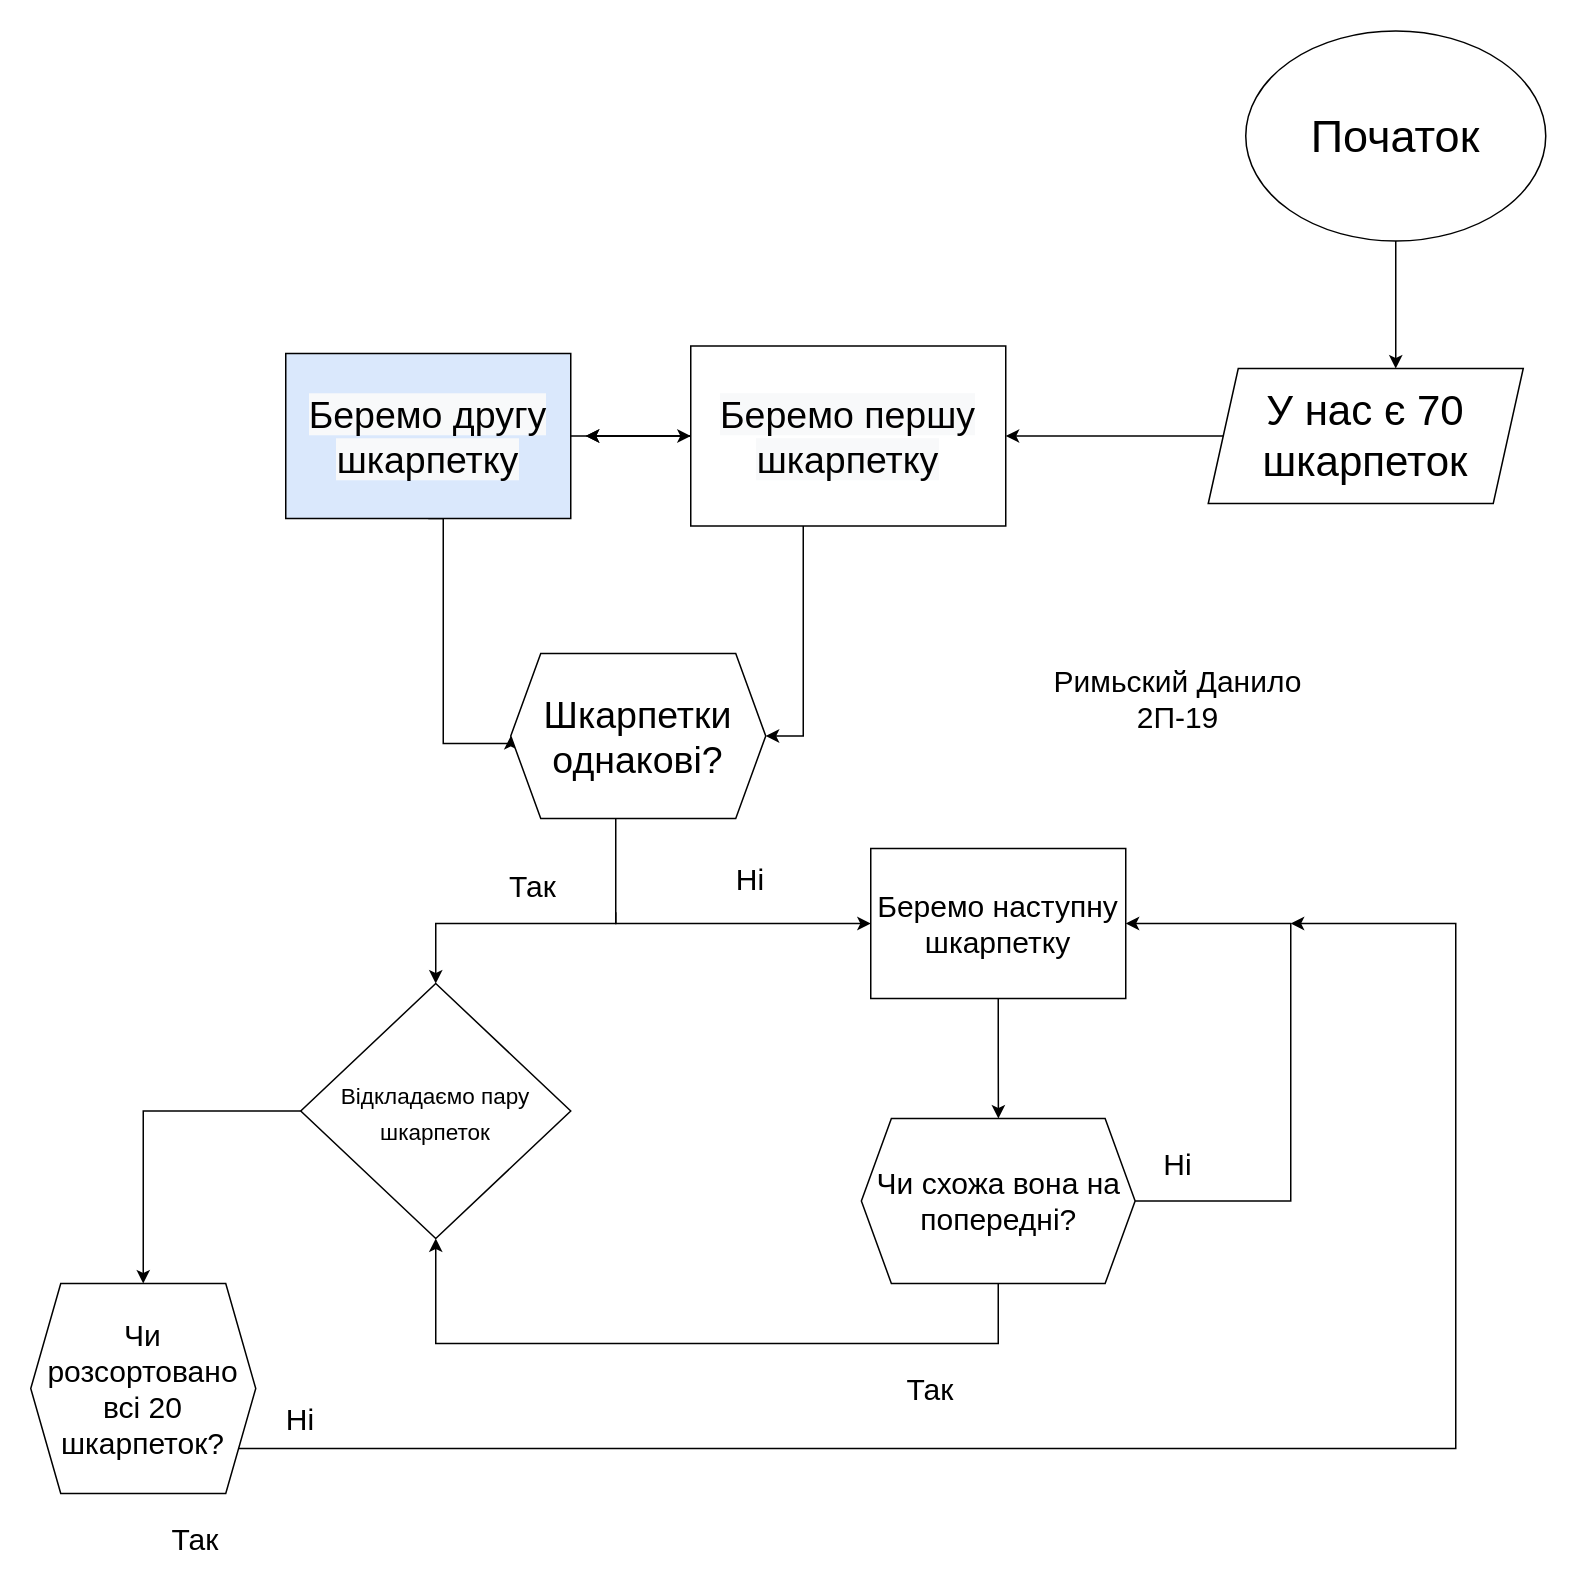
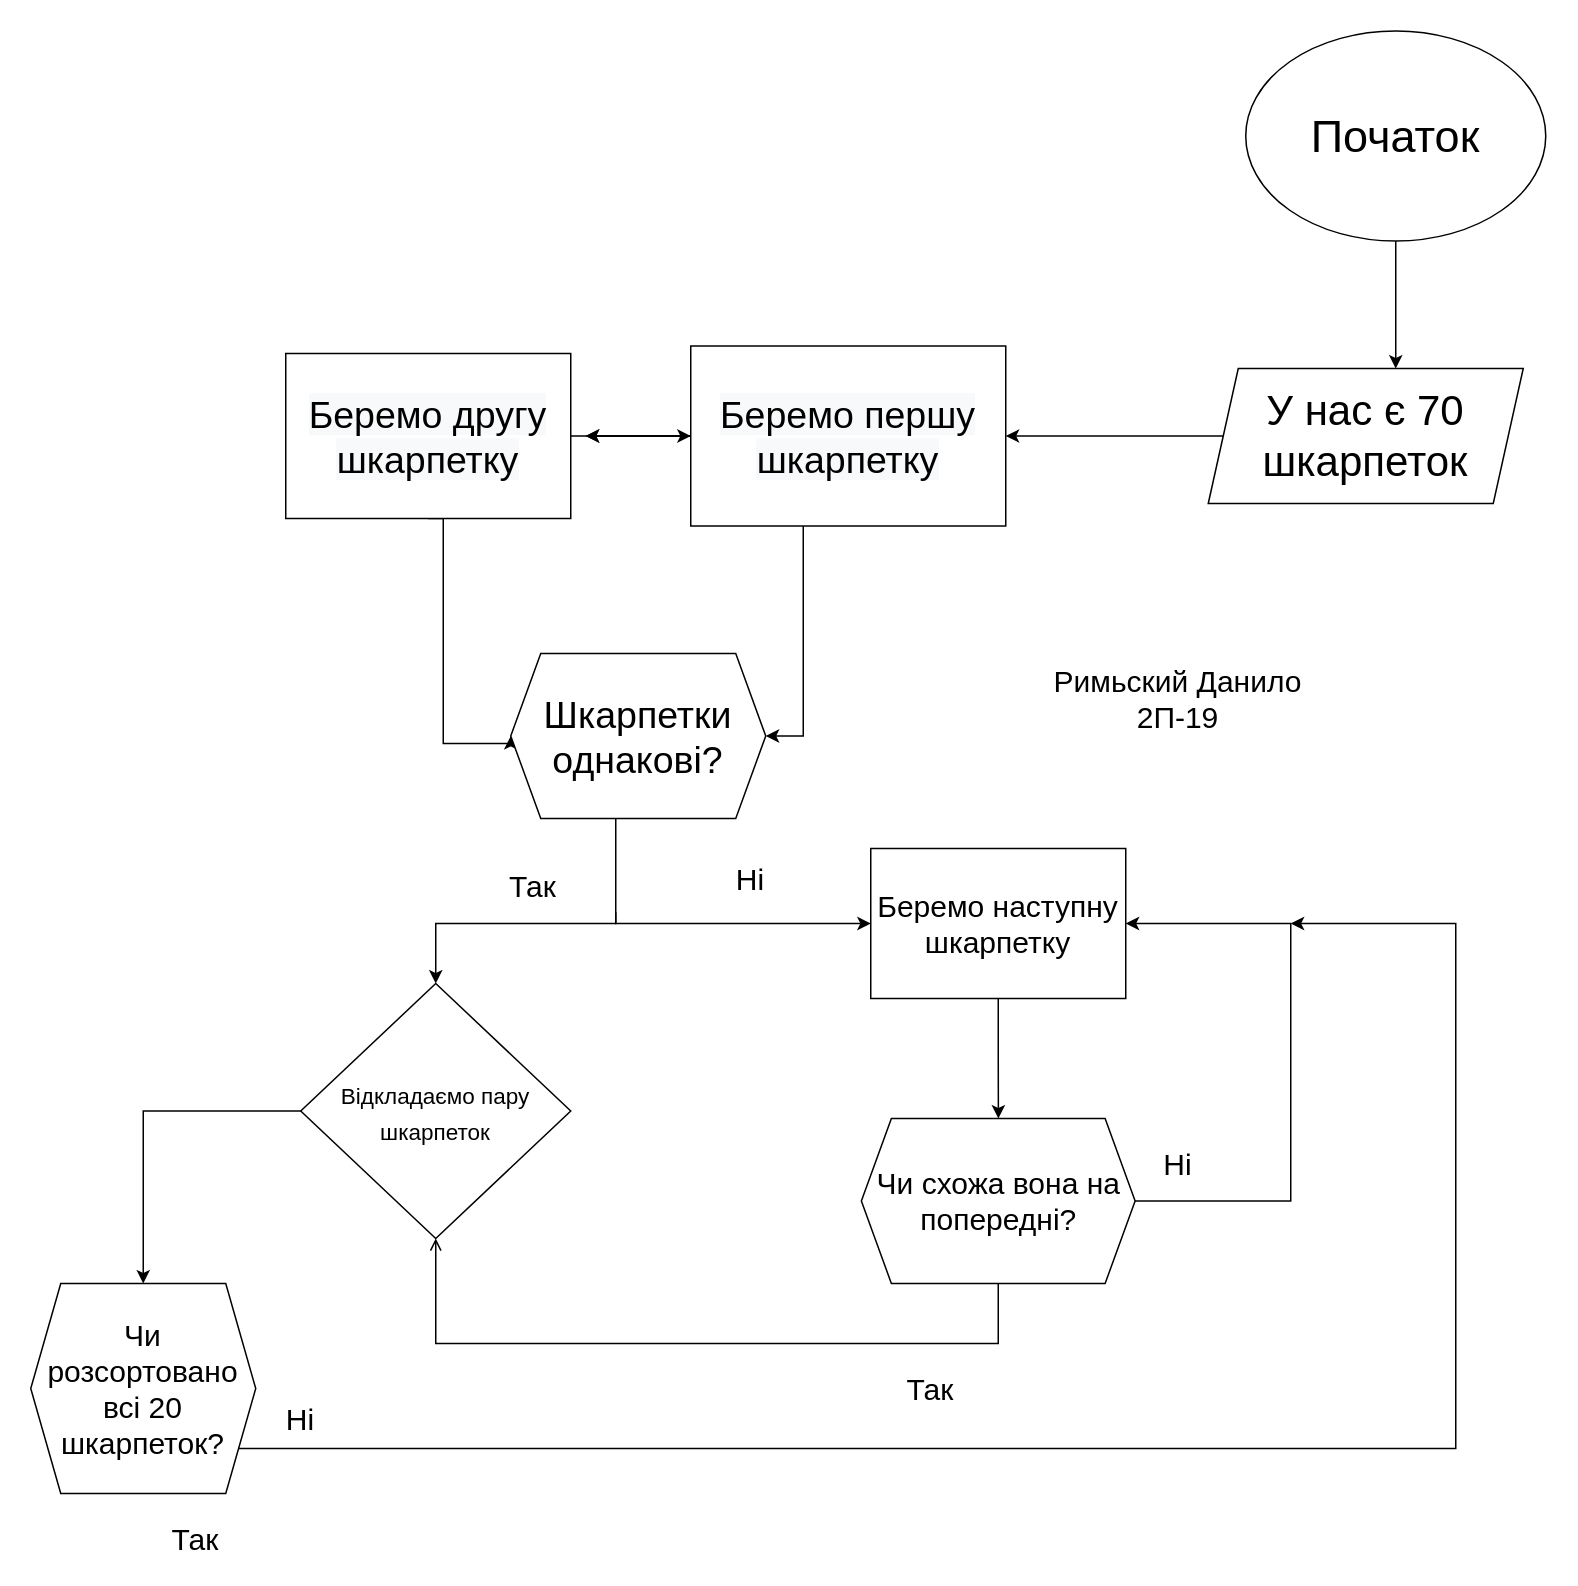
(428, 436) -> (428, 436)
(436, 1250) -> (436, 1247)
